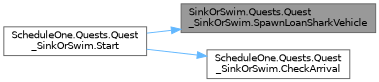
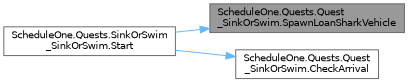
(278, 18) -> (307, 18)
(75, 41) -> (90, 41)
